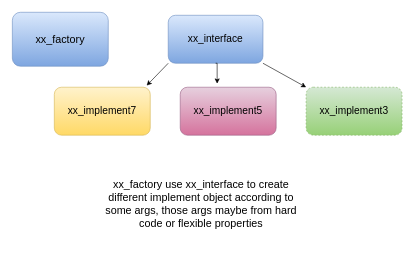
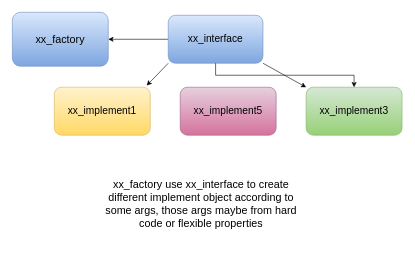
none -> (113, 39)
(217, 71) -> (216, 69)
(102, 111) -> (102, 111)
(354, 111) -> (354, 111)
